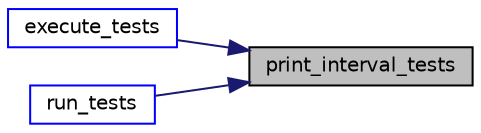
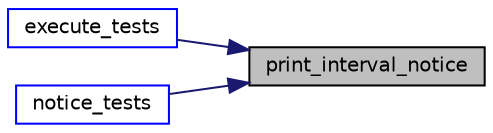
(361, 66) -> (367, 66)
(93, 105) -> (93, 105)
